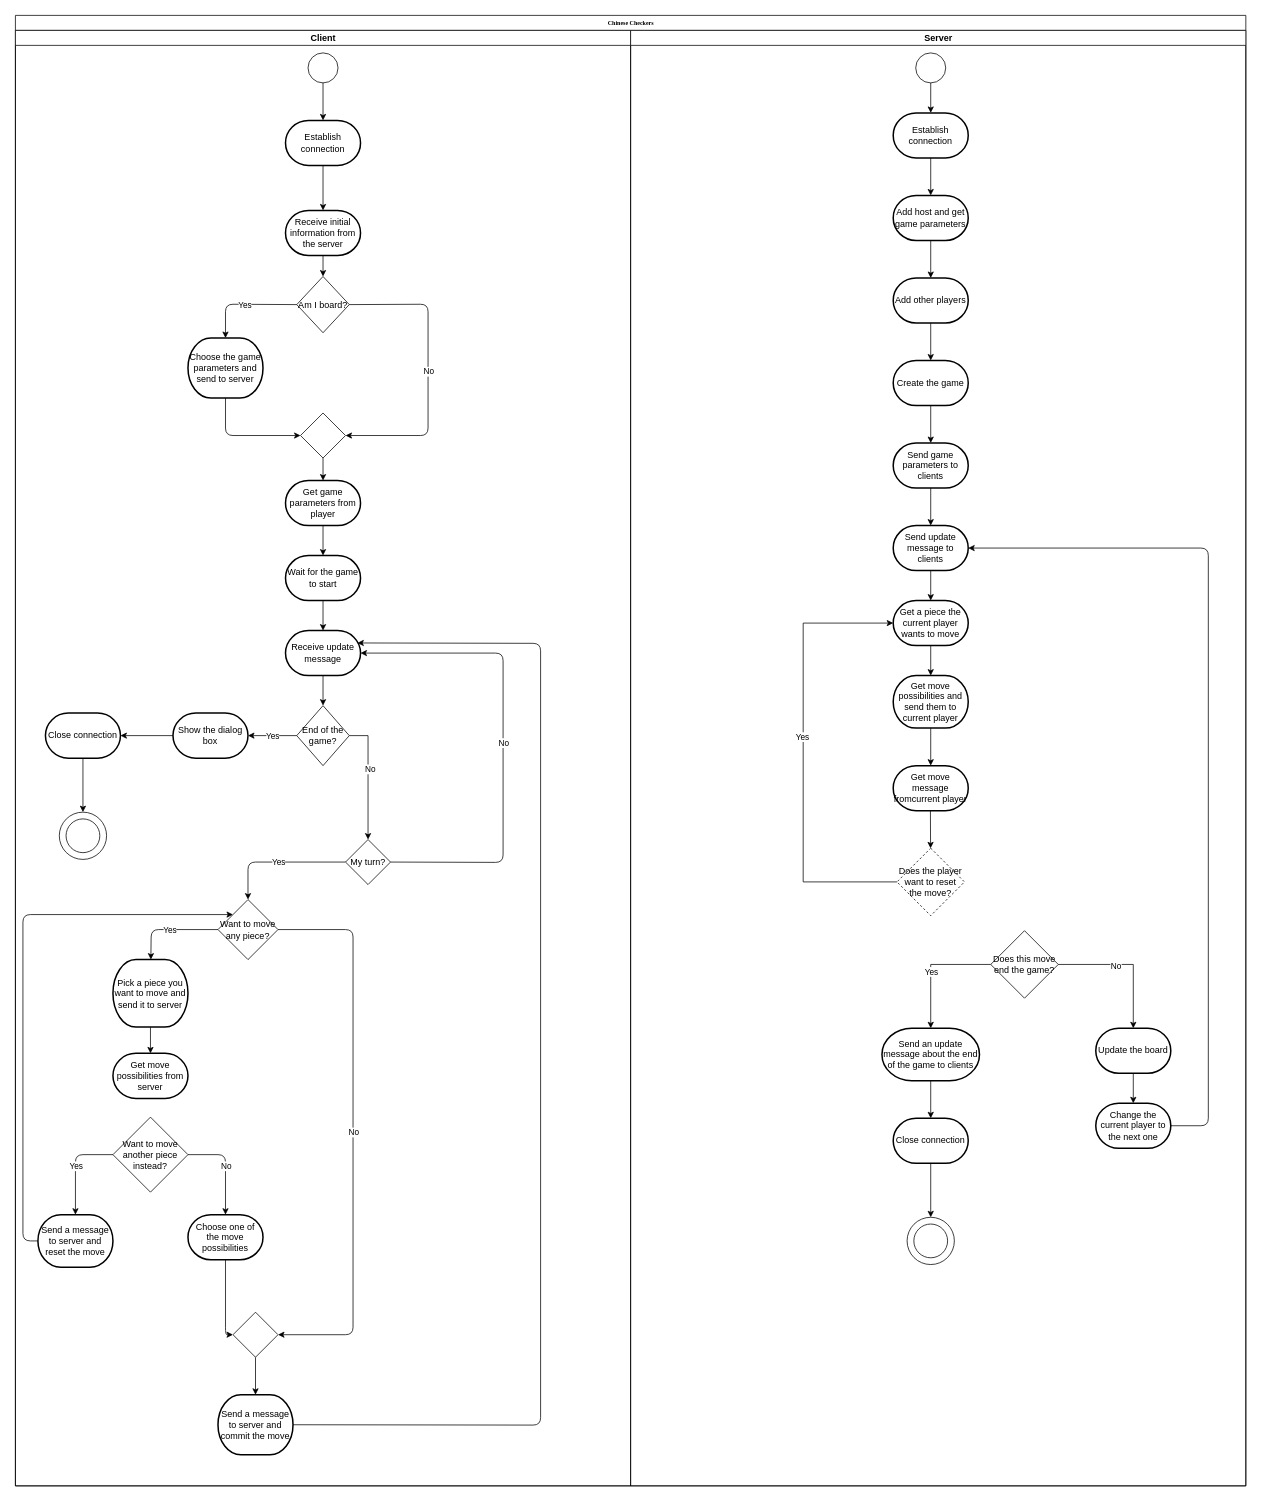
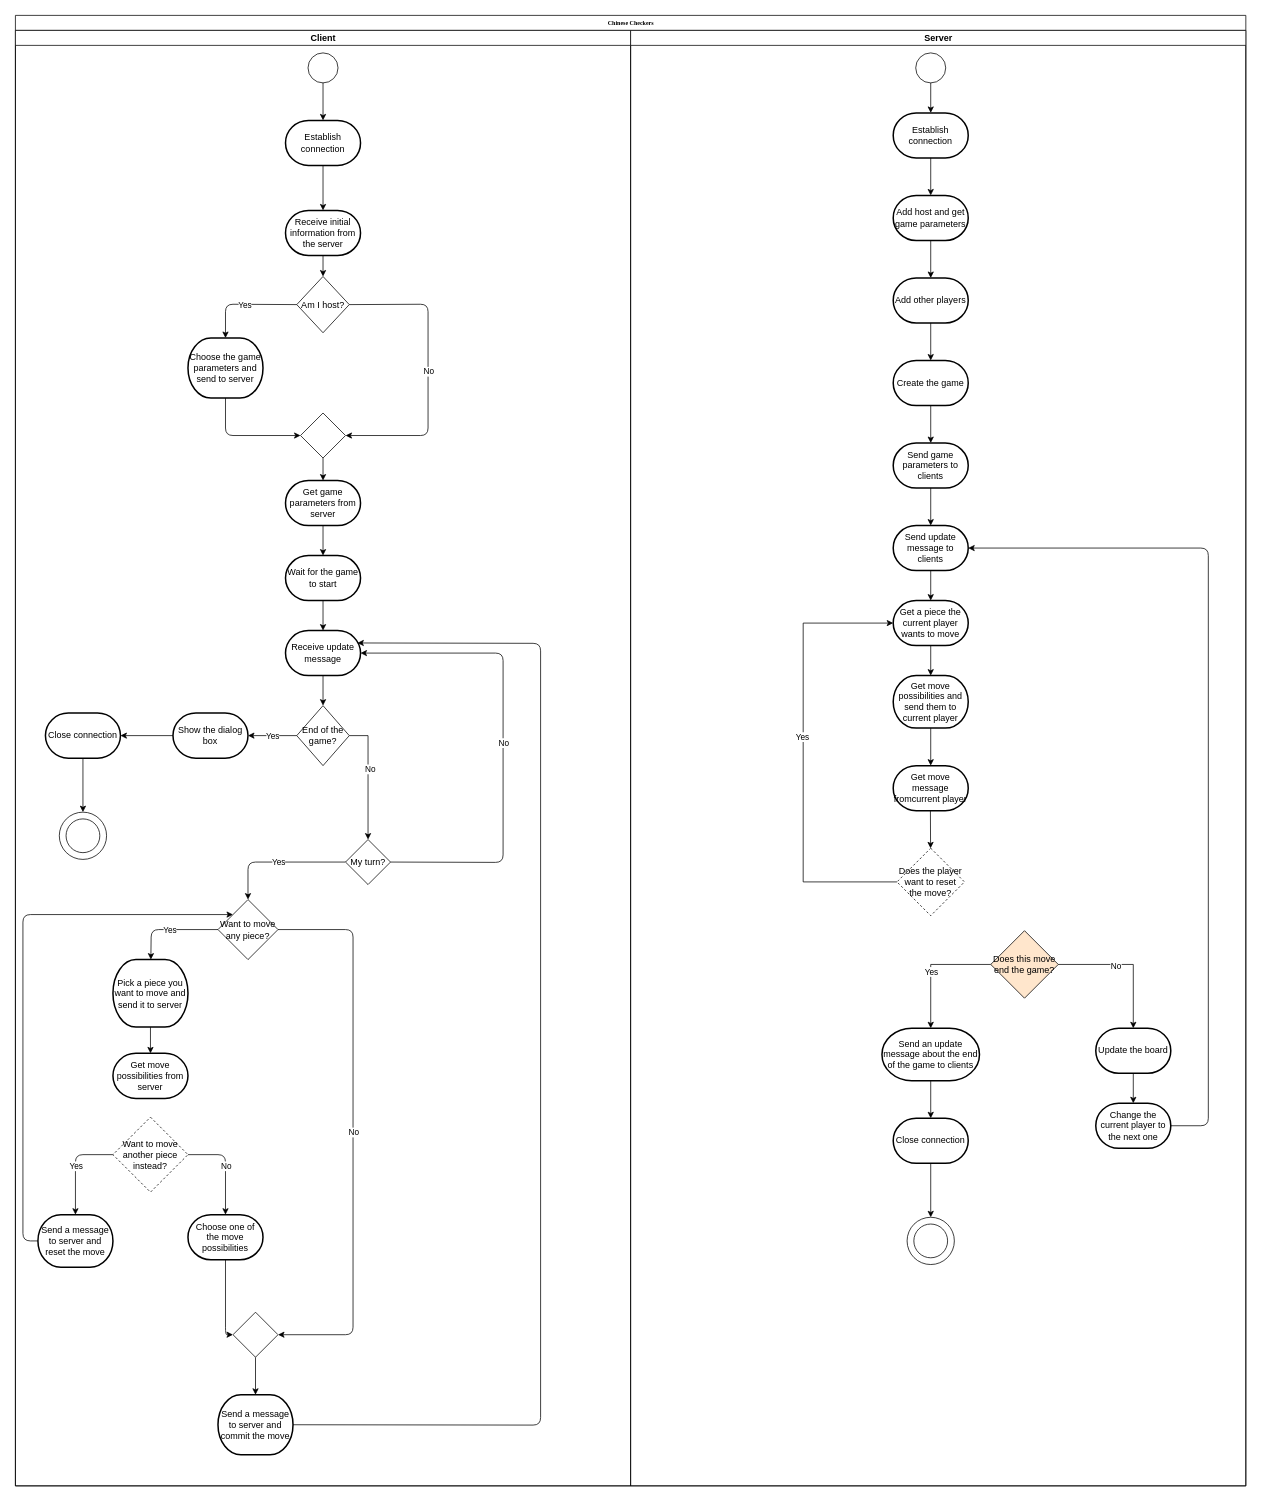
(323, 305) -> (323, 305)
(323, 503) -> (323, 503)
(1024, 964) -> (1024, 964)
(150, 1154) -> (150, 1154)
